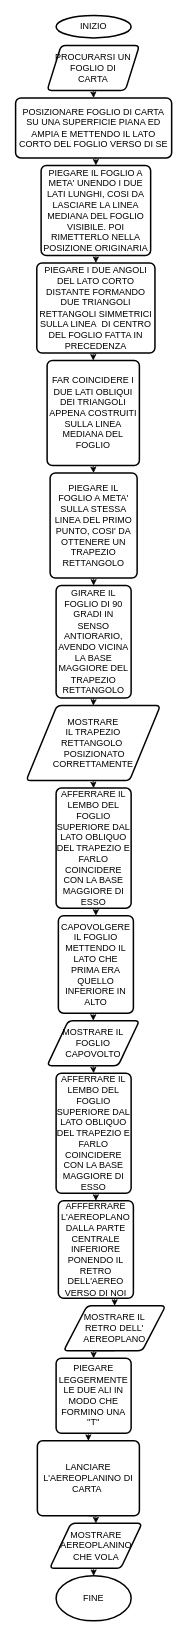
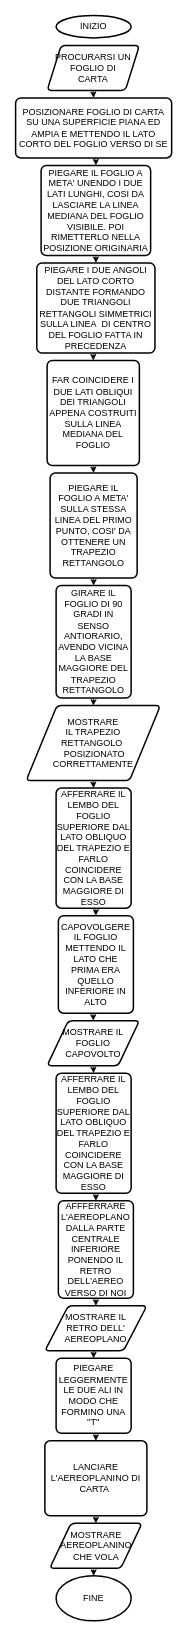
(114, 1328) -> (96, 1328)
(88, 1478) -> (96, 1478)
